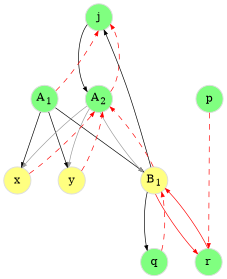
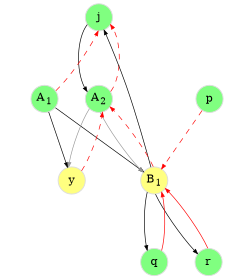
(209, 178) -> (183, 138)
(17, 180) -> none
(165, 224) -> (165, 224)
(173, 224) -> (173, 224)
